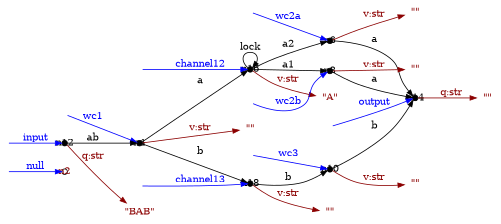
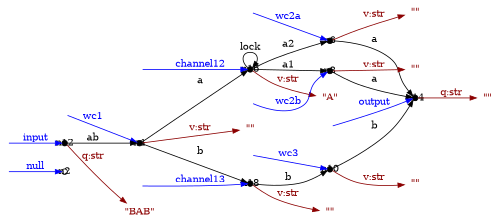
(65, 172) -> (65, 172)
